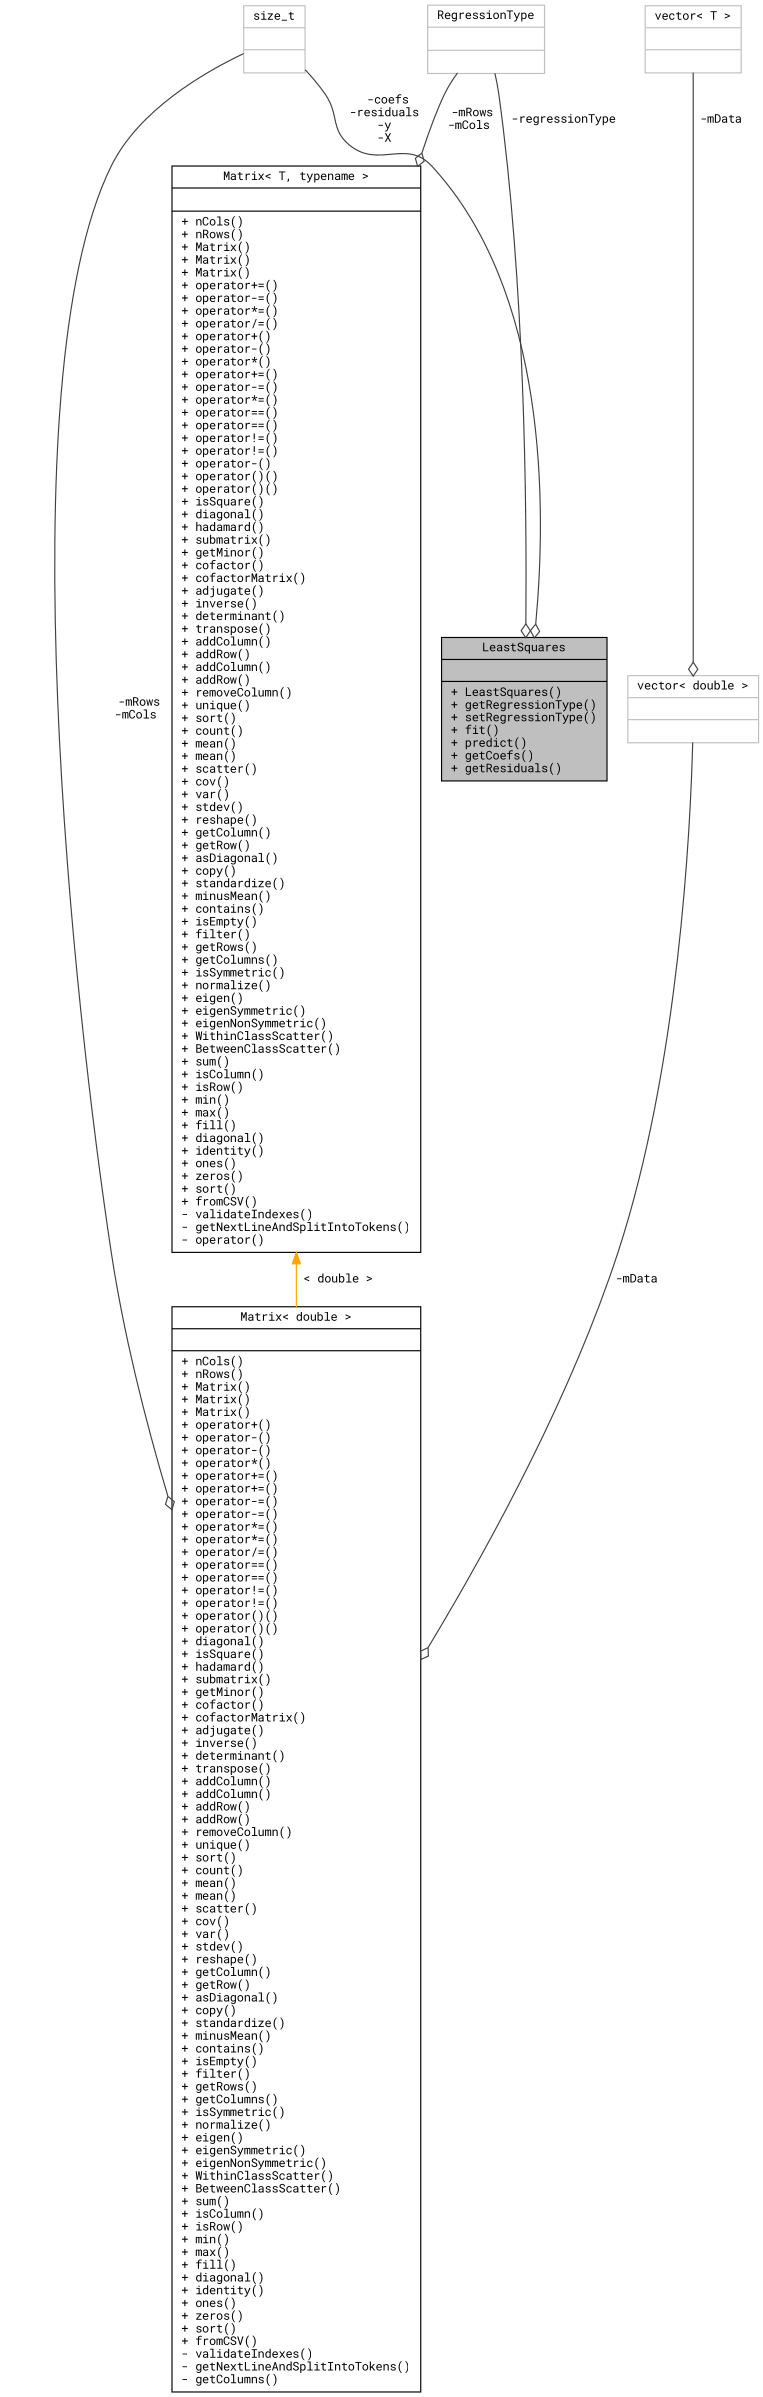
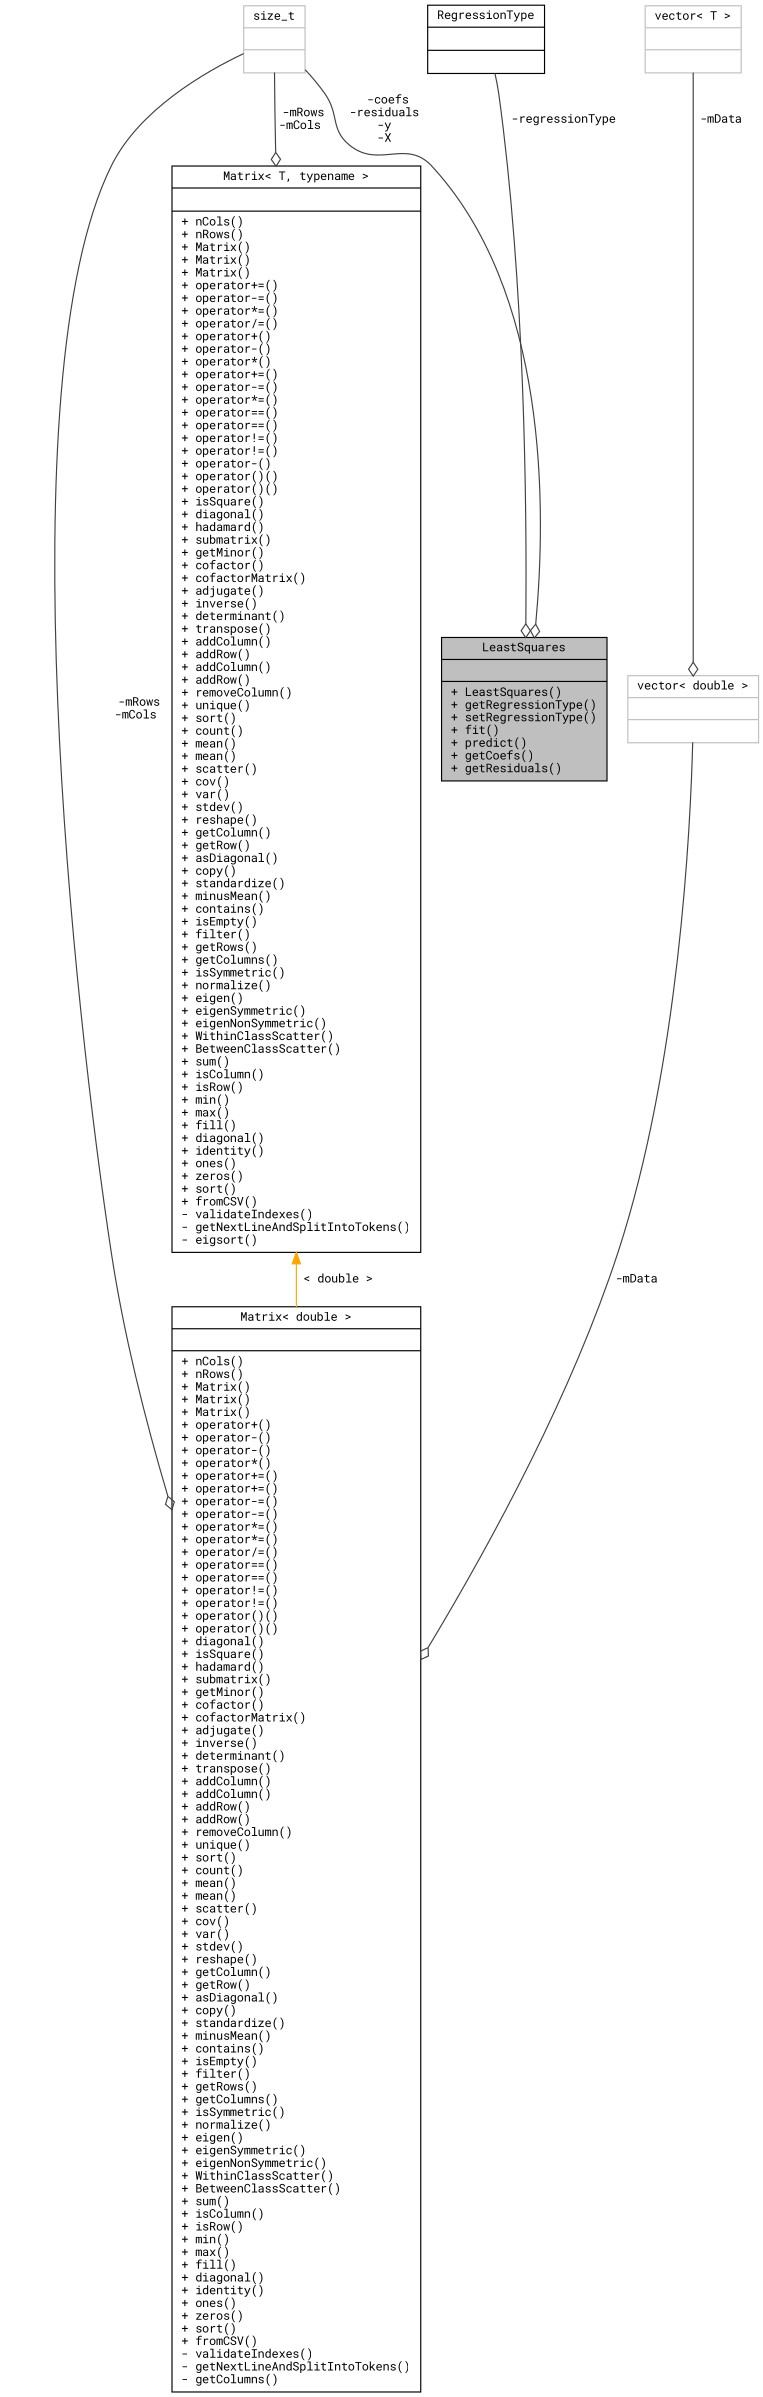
(486, 39) -> (486, 39)
(437, 112) -> (275, 112)
(223, 1240) -> (220, 1240)
